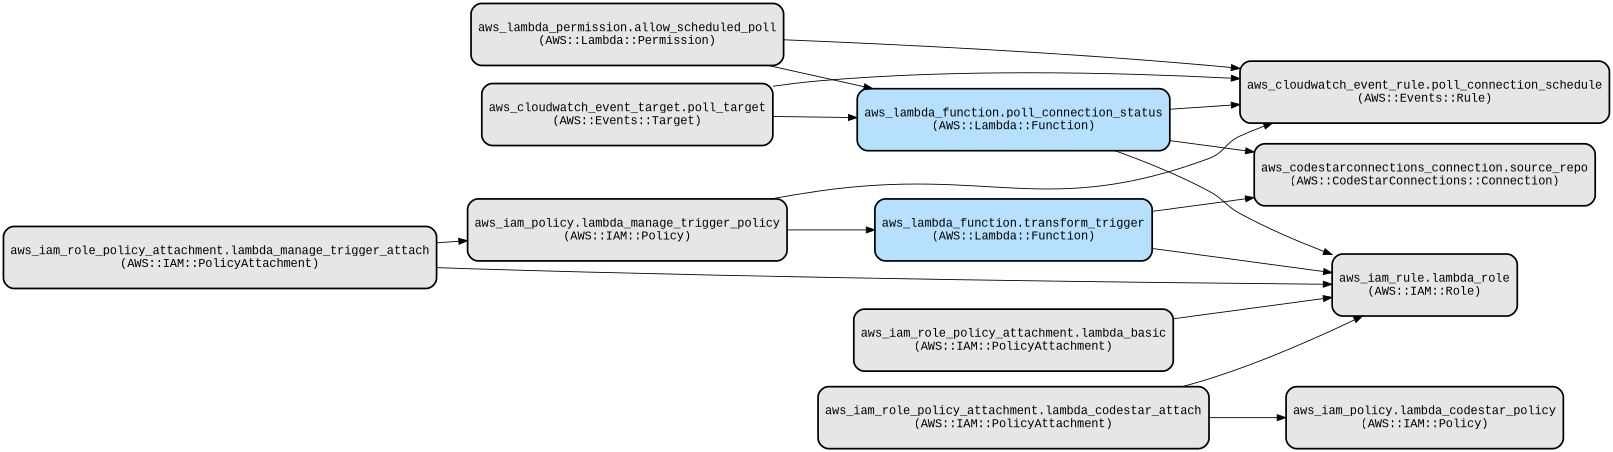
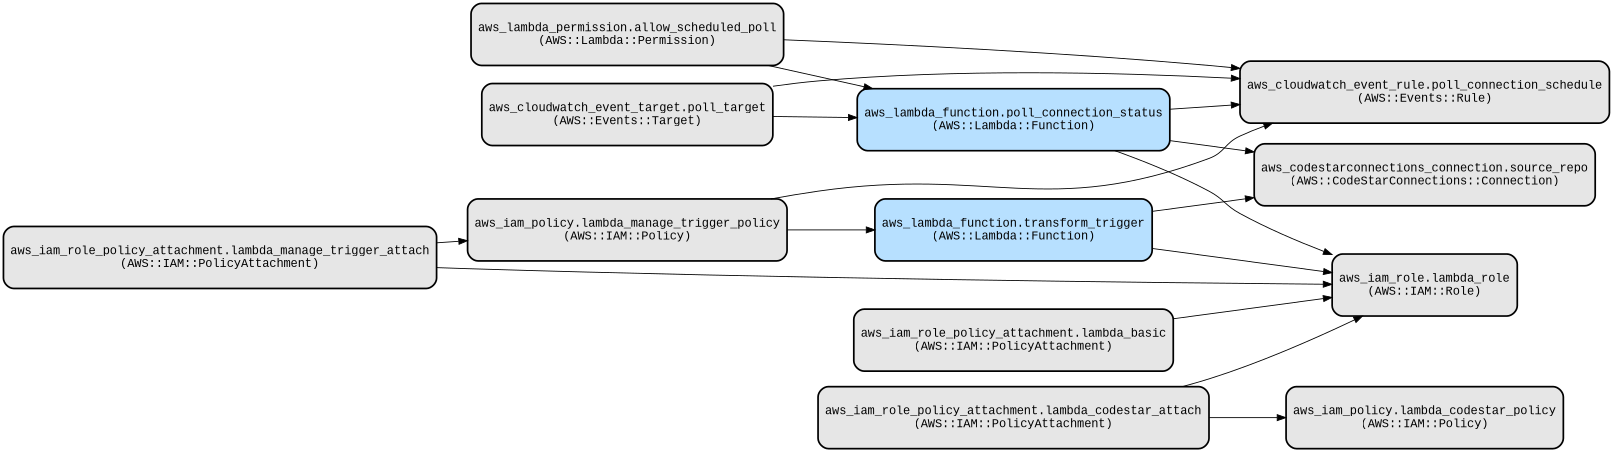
(1425, 285) -> (1425, 285)
